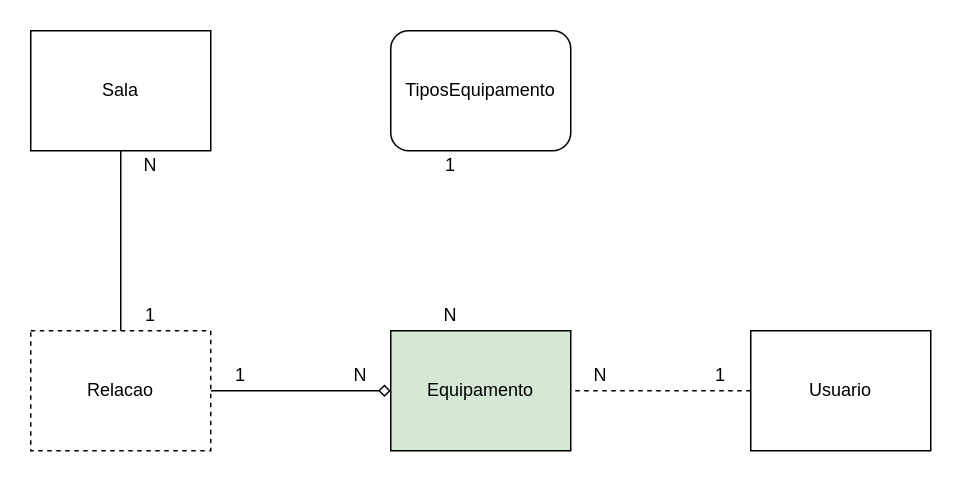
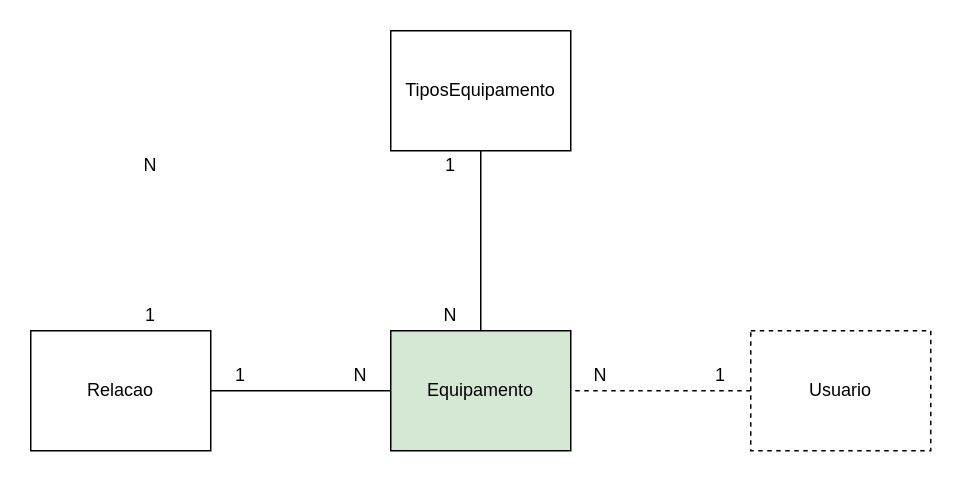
(121, 91) -> none
(481, 91) -> (481, 91)
(121, 241) -> none
none -> (481, 241)
(121, 391) -> (121, 391)
(378, 391) -> (383, 391)
(841, 391) -> (841, 391)
